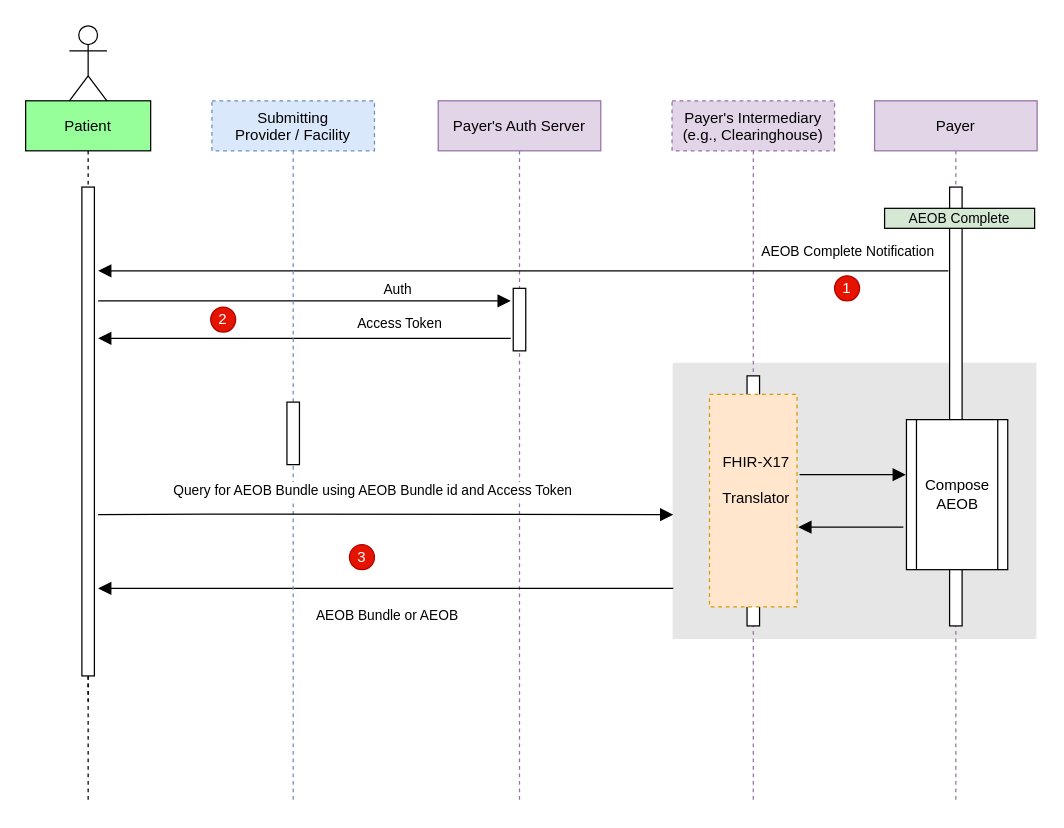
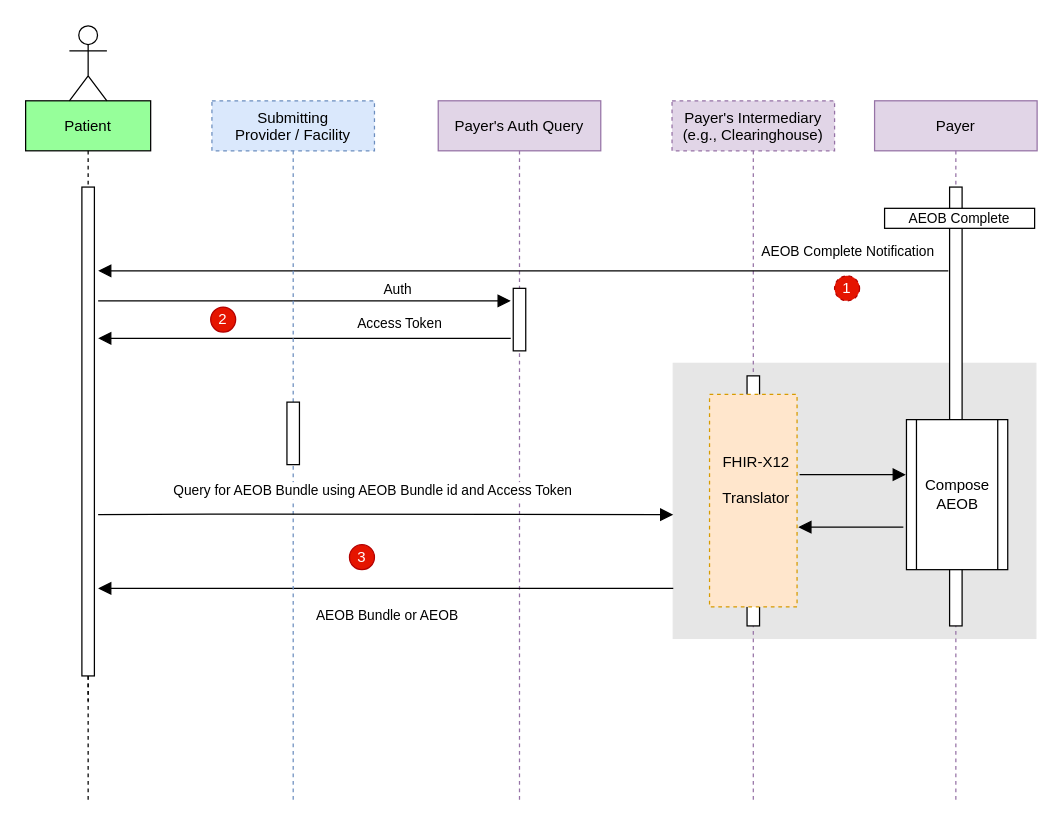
(519, 126) -> (519, 126)
(959, 218) -> (959, 218)
(847, 288) -> (847, 288)
(756, 474) -> (756, 474)
